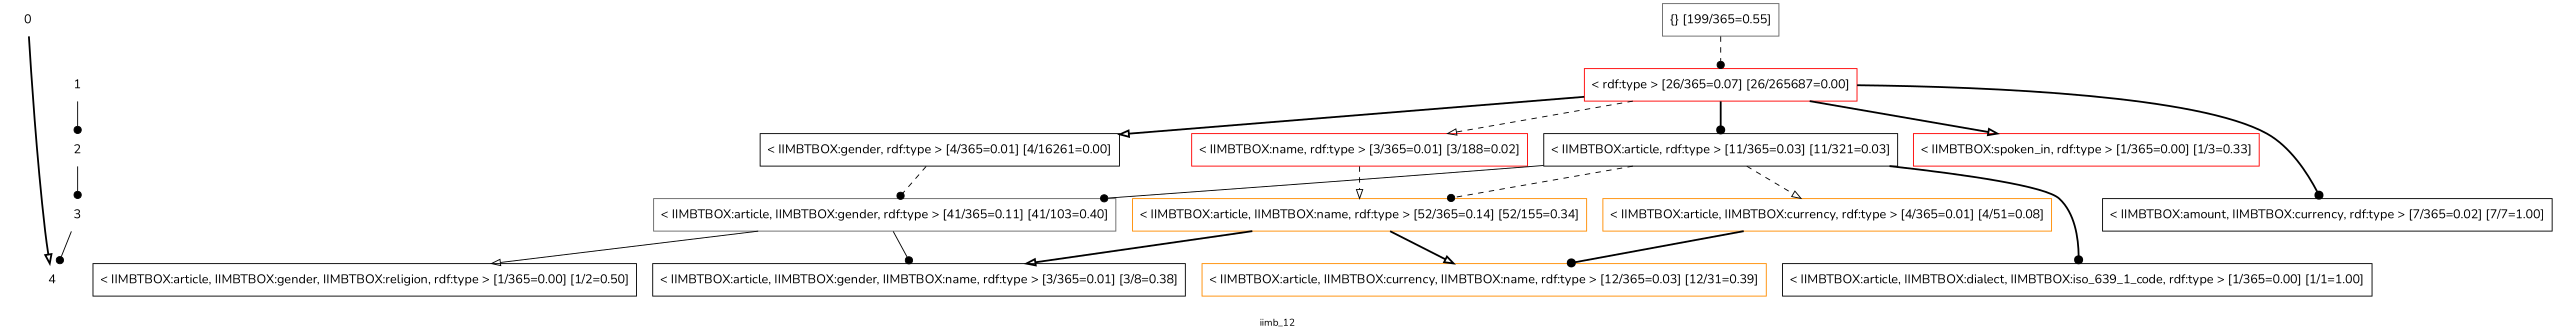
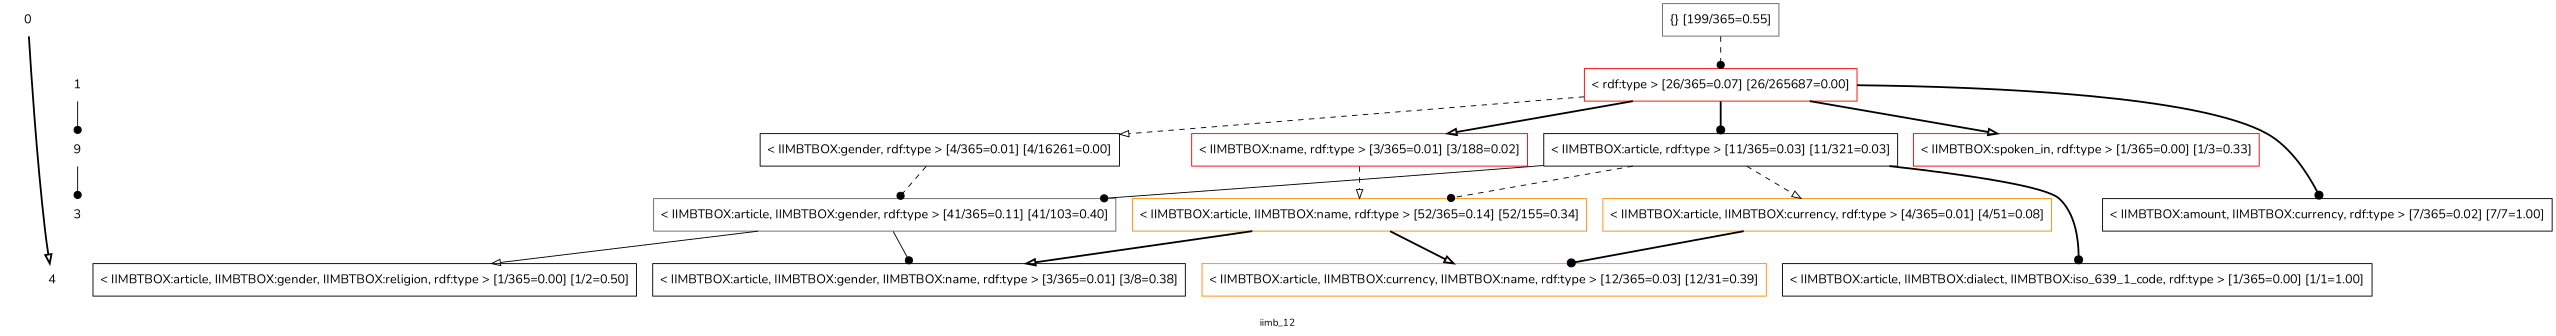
(1357, 115) -> (1357, 115)
(1545, 117) -> (1545, 117)
(78, 150) -> (78, 150)
(66, 244) -> none
